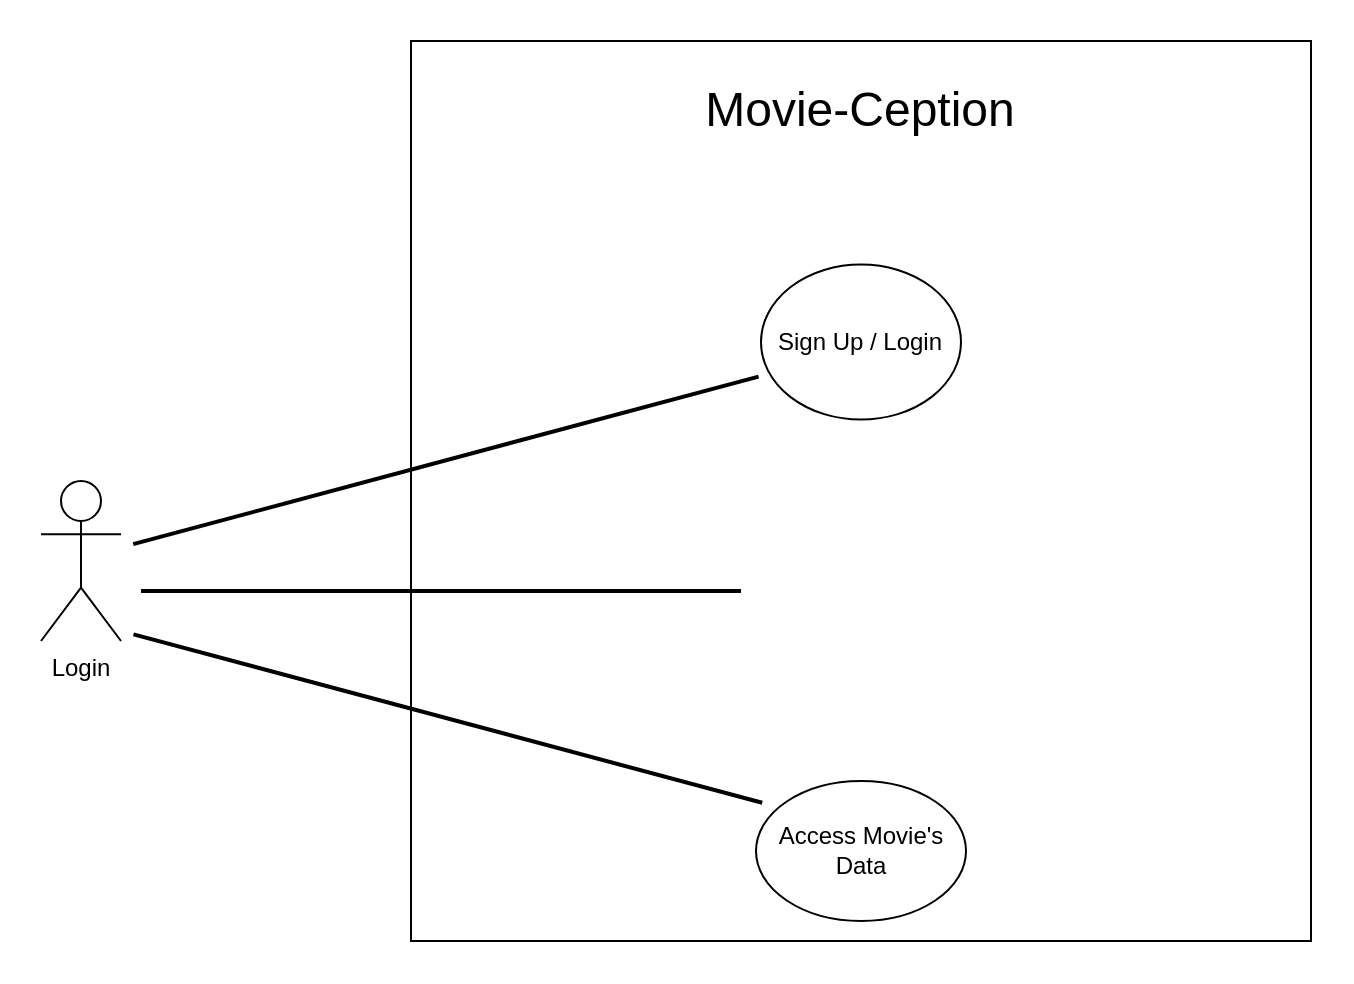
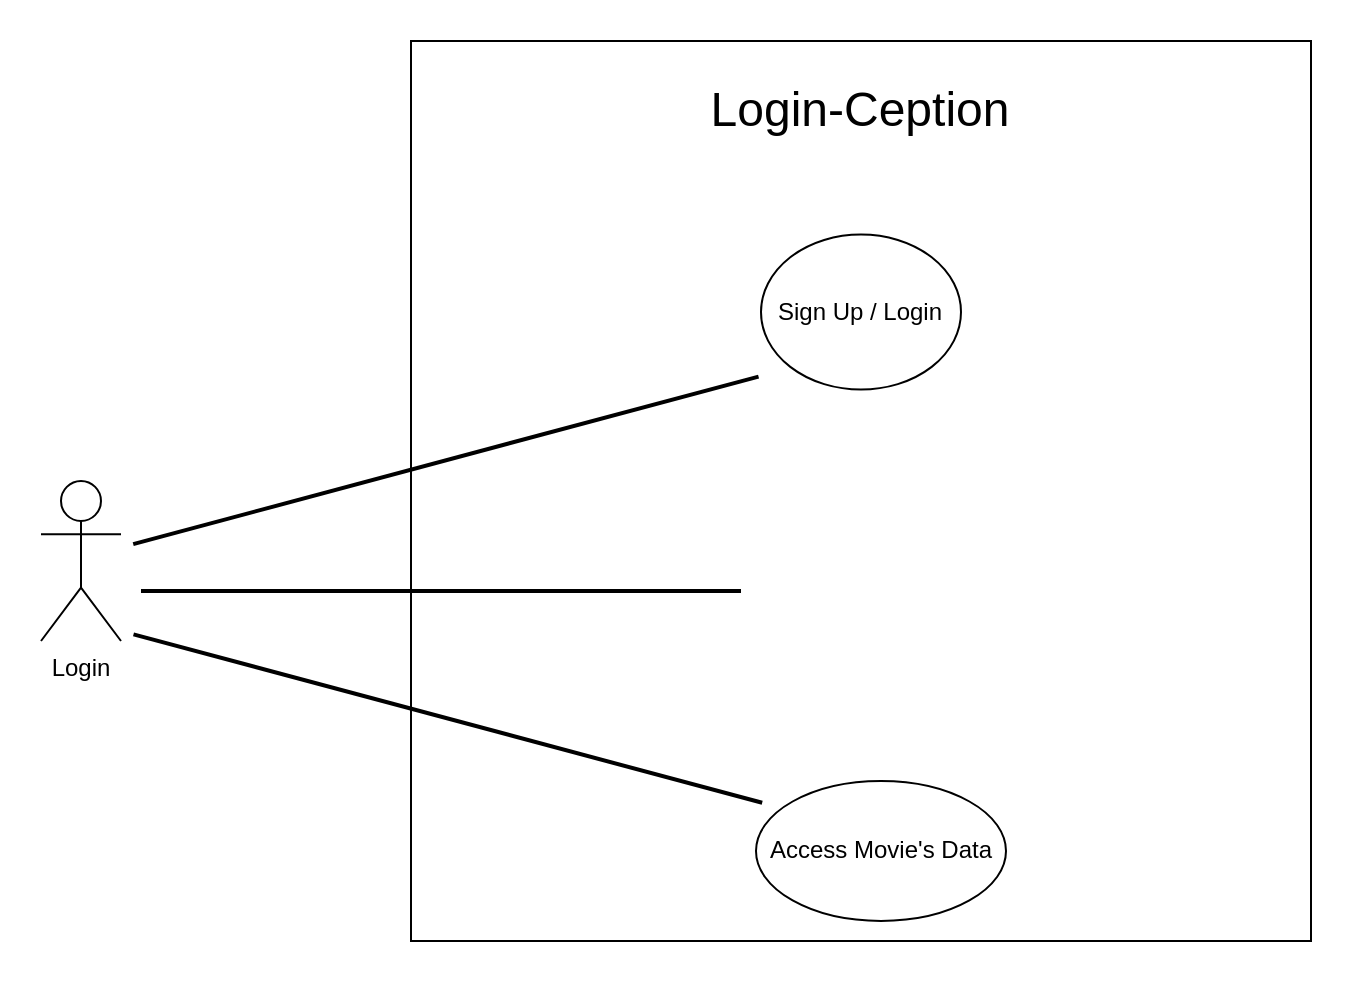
(861, 111) -> (861, 111)
(861, 342) -> (861, 312)
(861, 851) -> (881, 851)
